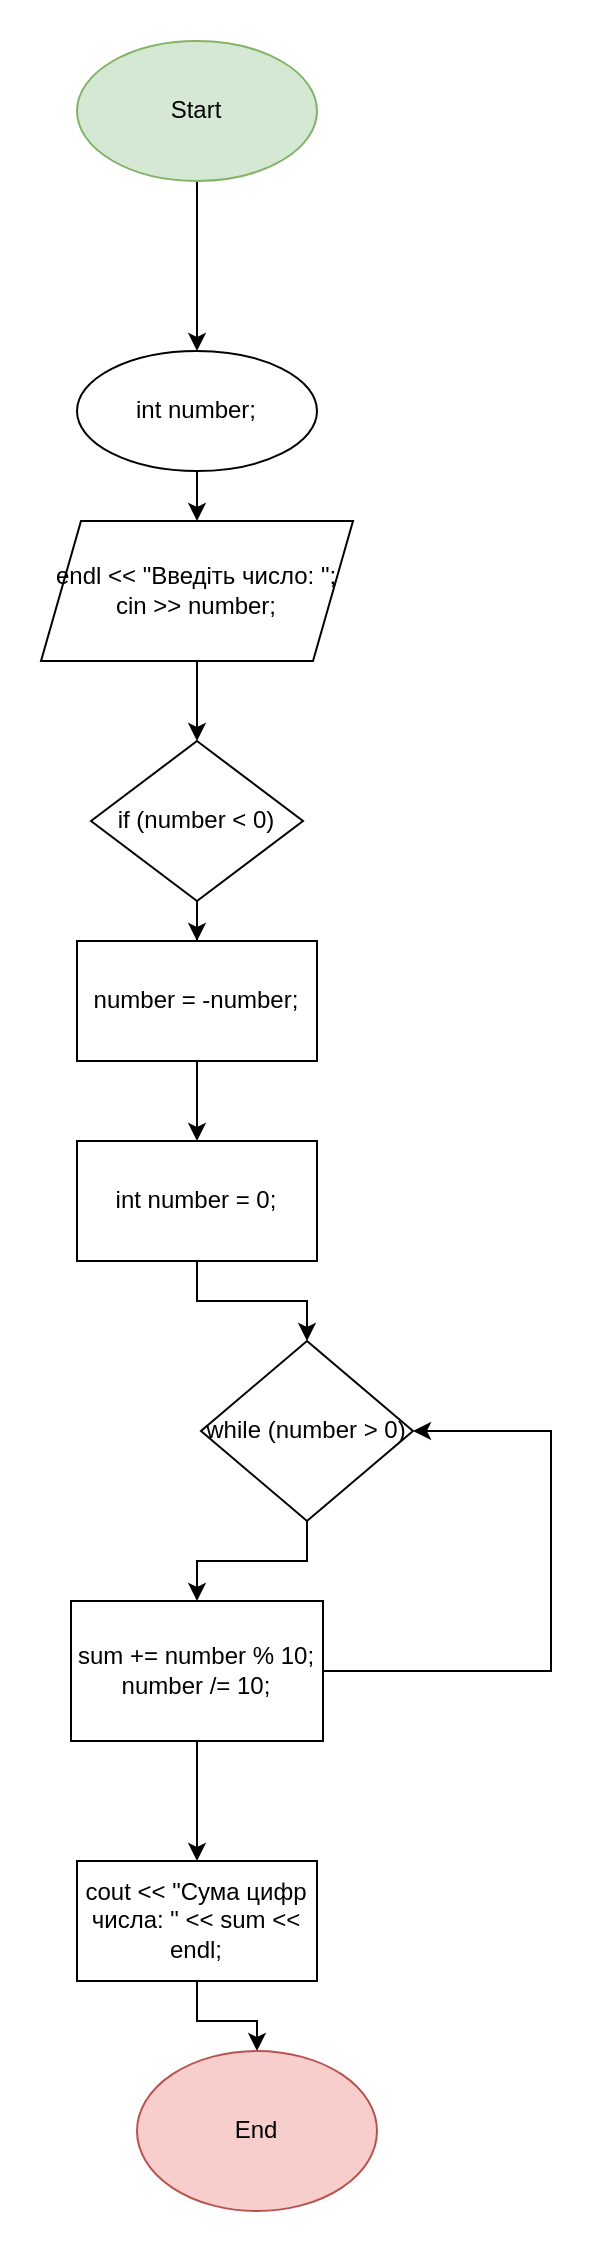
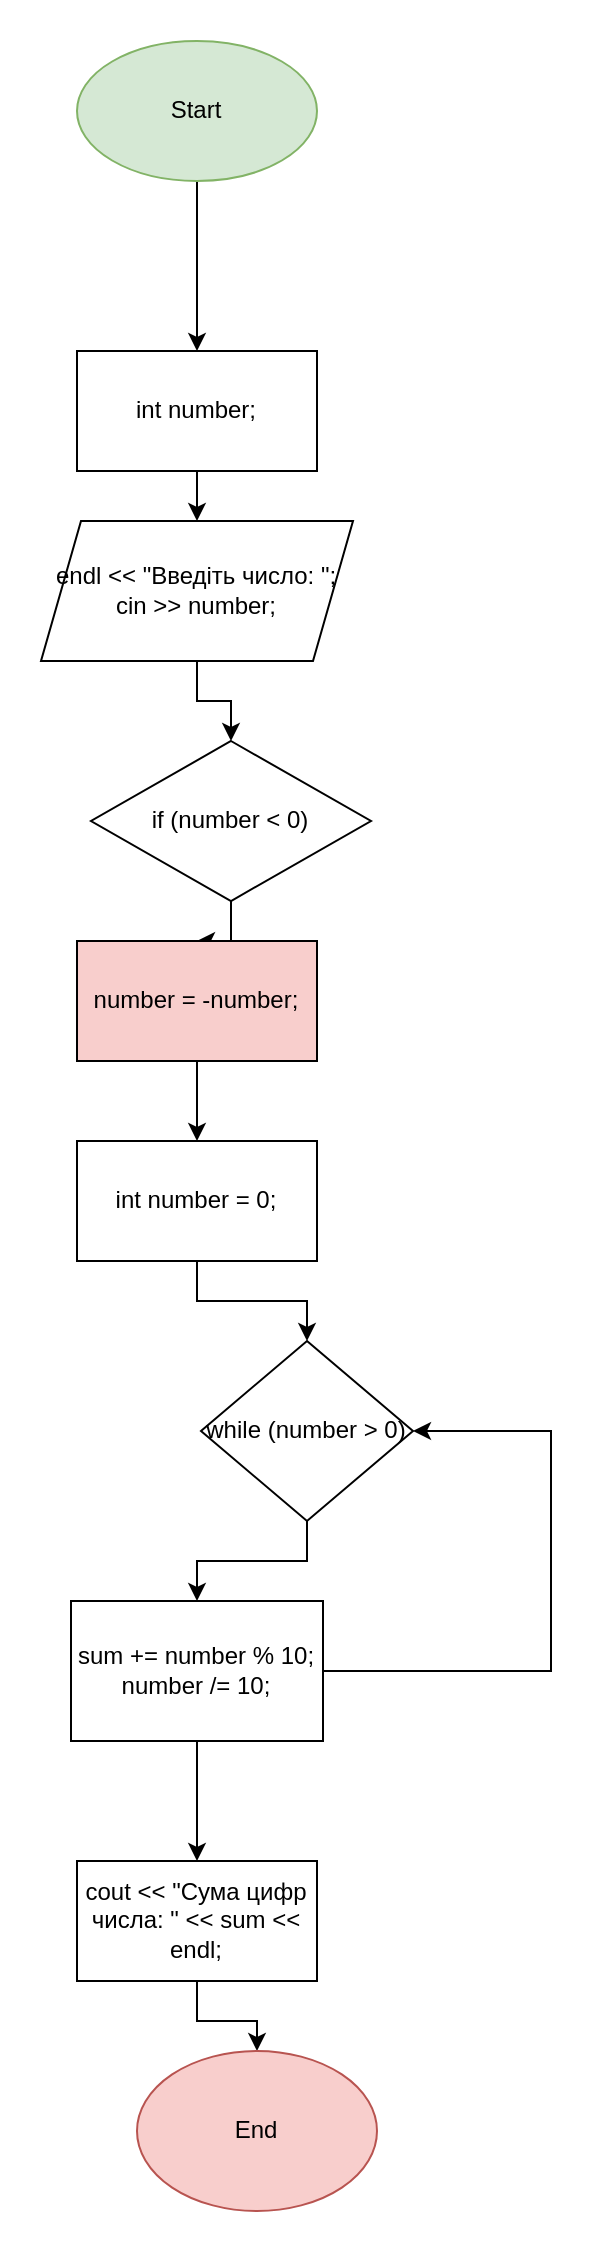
(197, 411) -> (197, 411)
(197, 821) -> (231, 821)
(197, 1001) -> (197, 1001)
